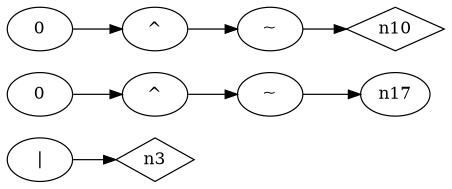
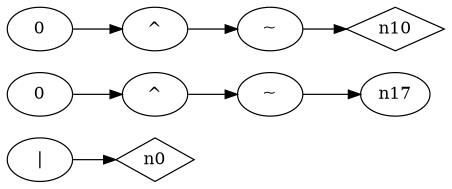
(155, 160) -> (155, 160)
